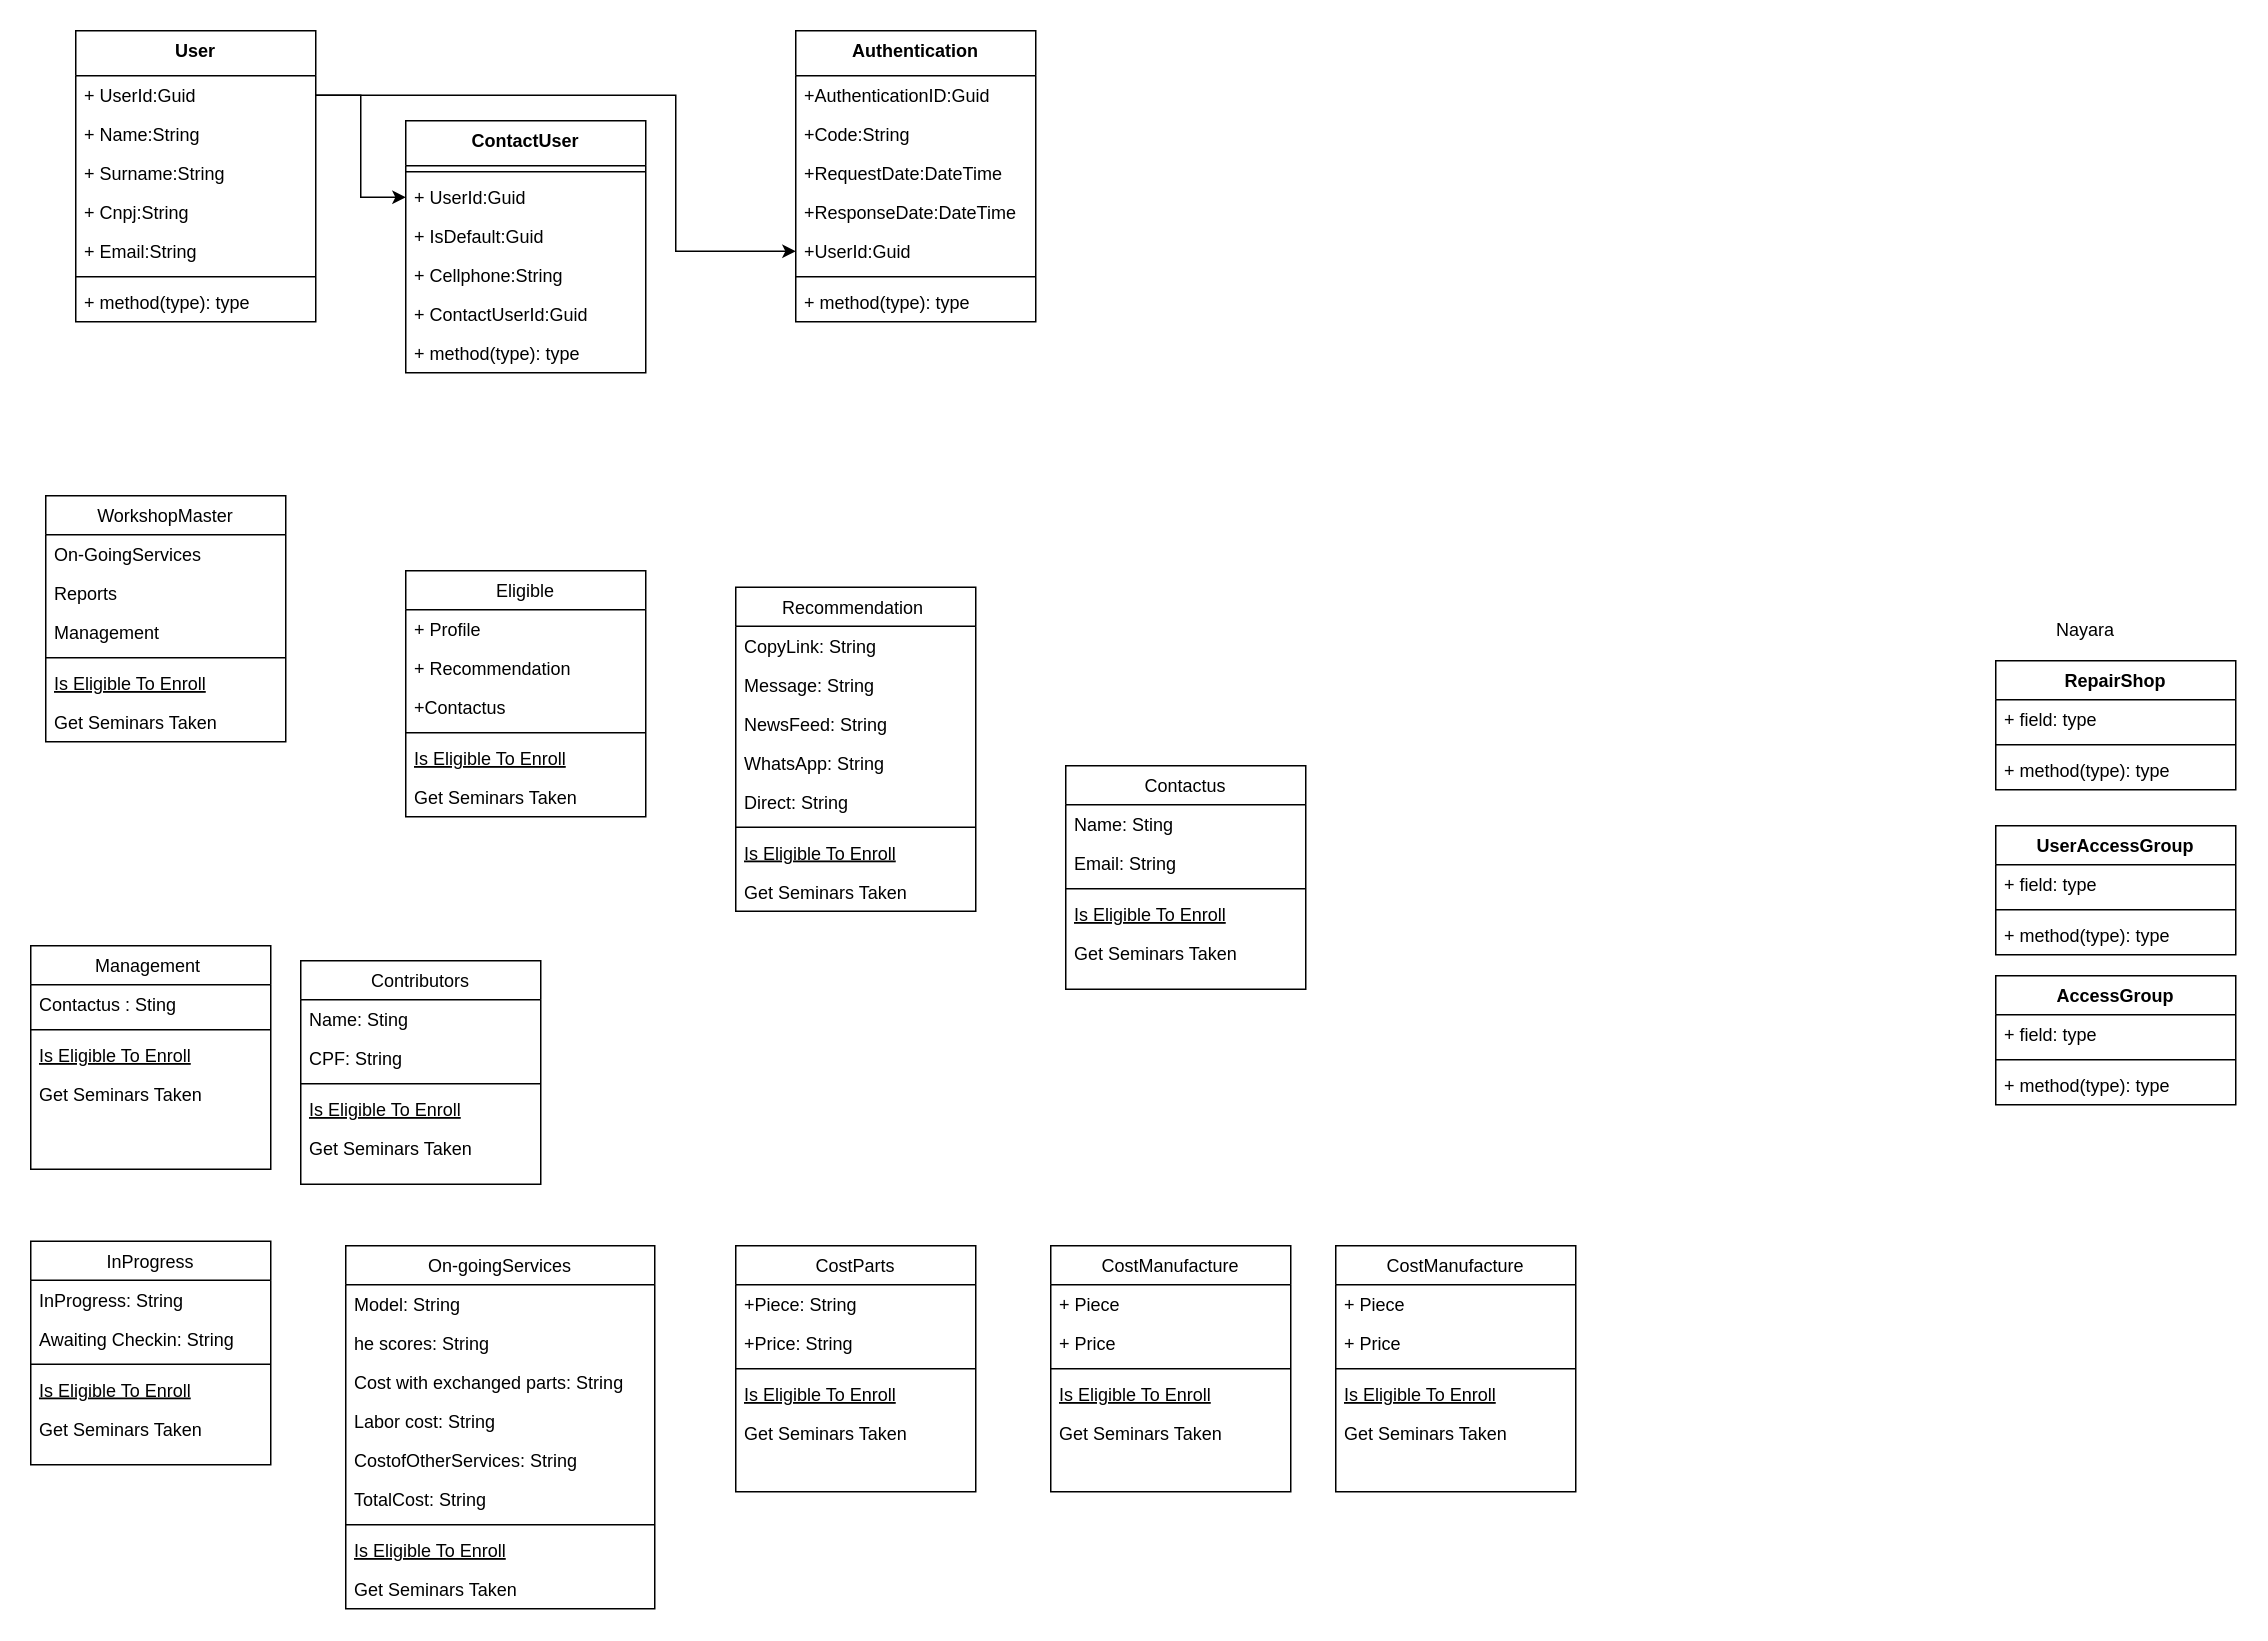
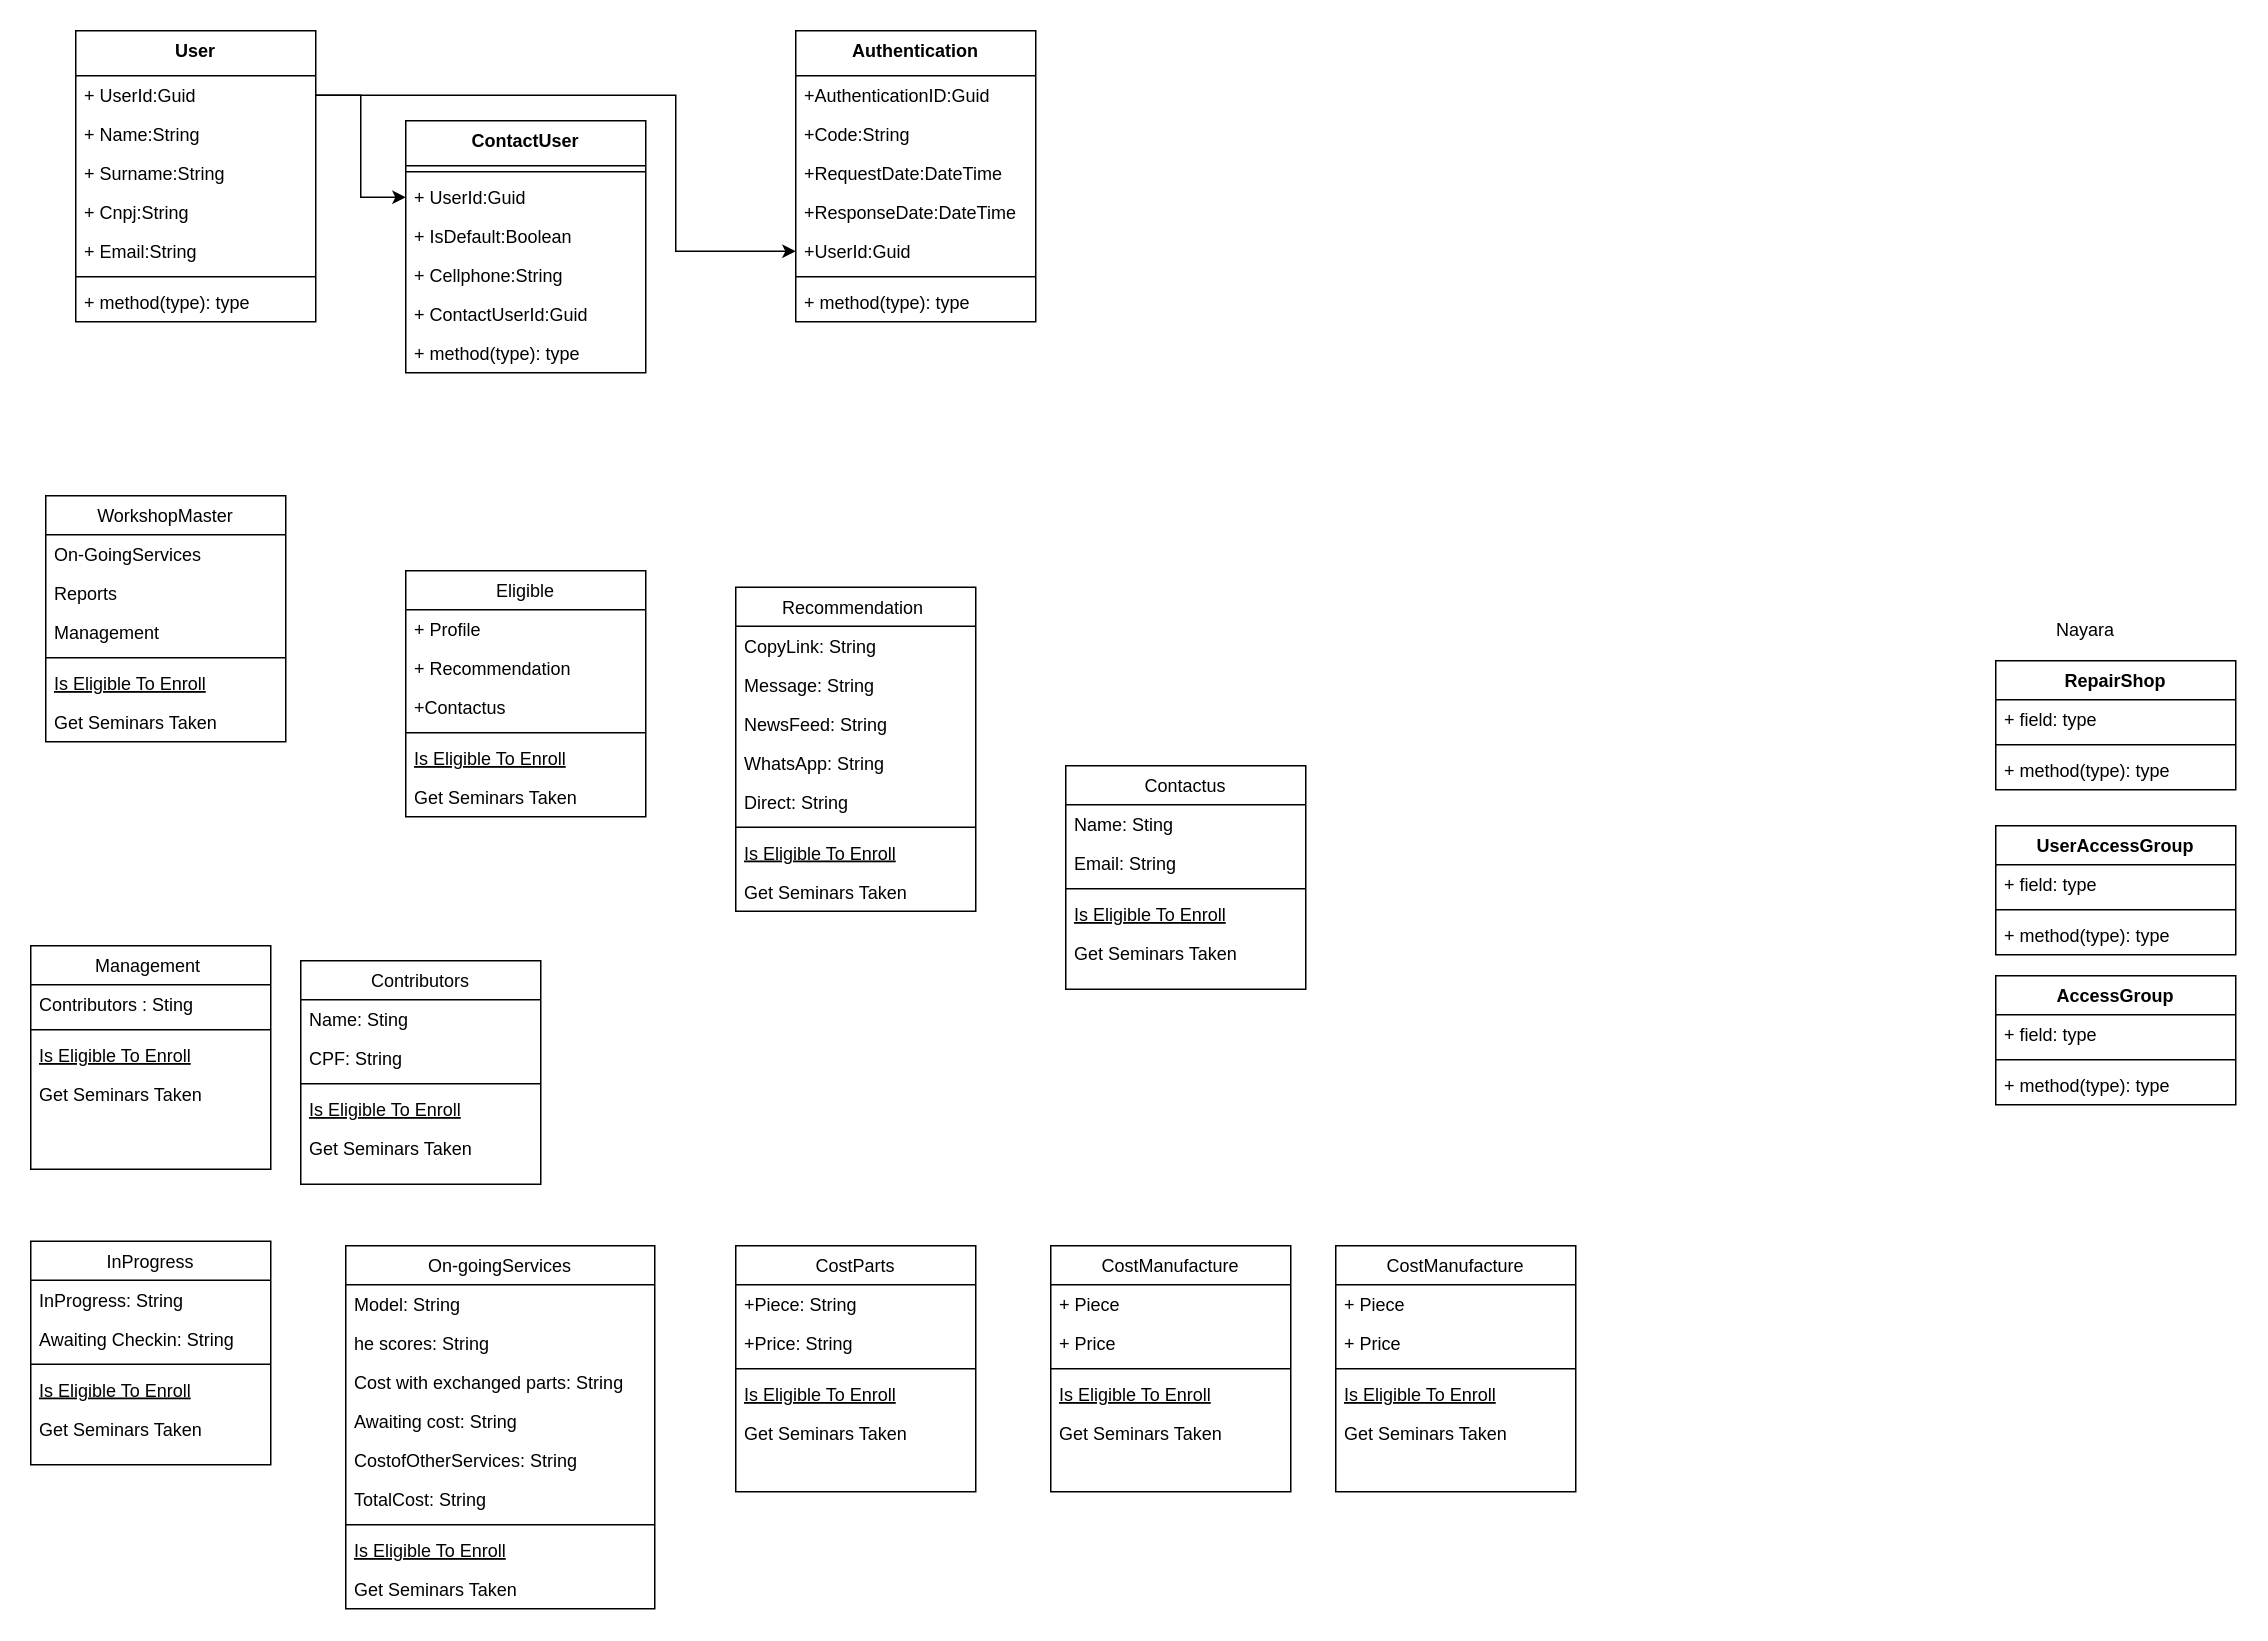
(485, 237) -> (500, 237)
(115, 1005) -> (128, 1005)
(435, 1422) -> (446, 1422)
